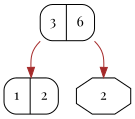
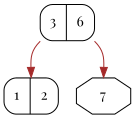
(104, 96) -> (104, 96)
